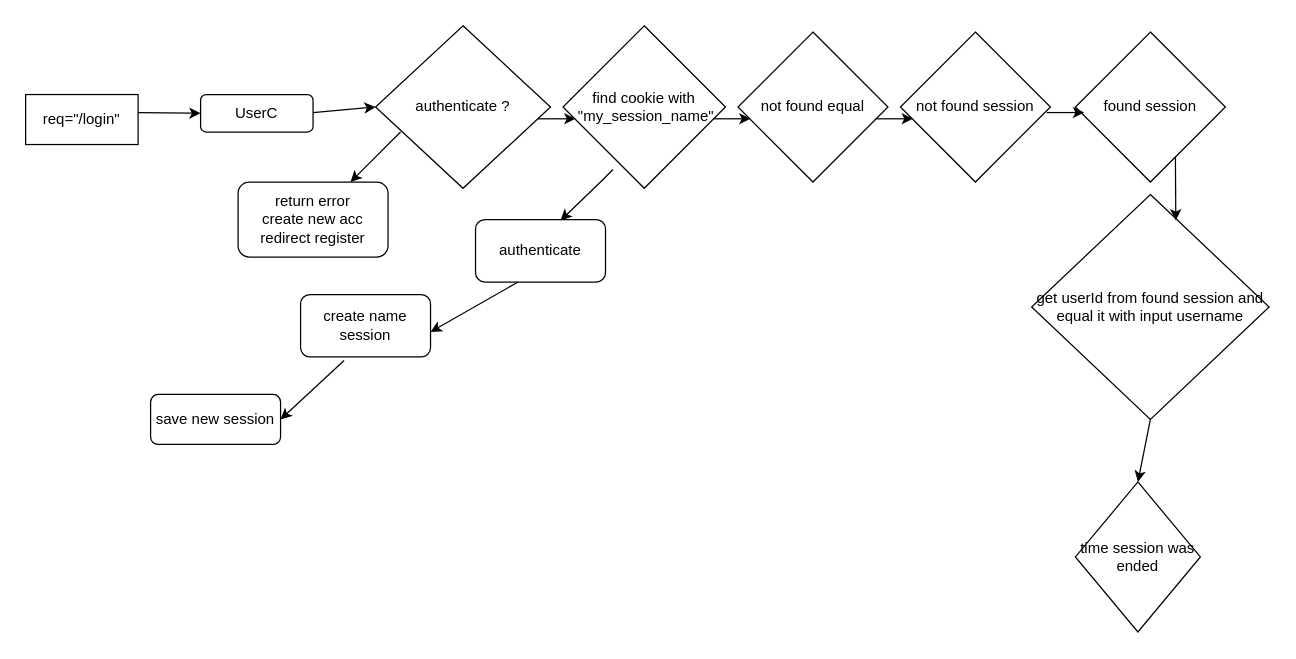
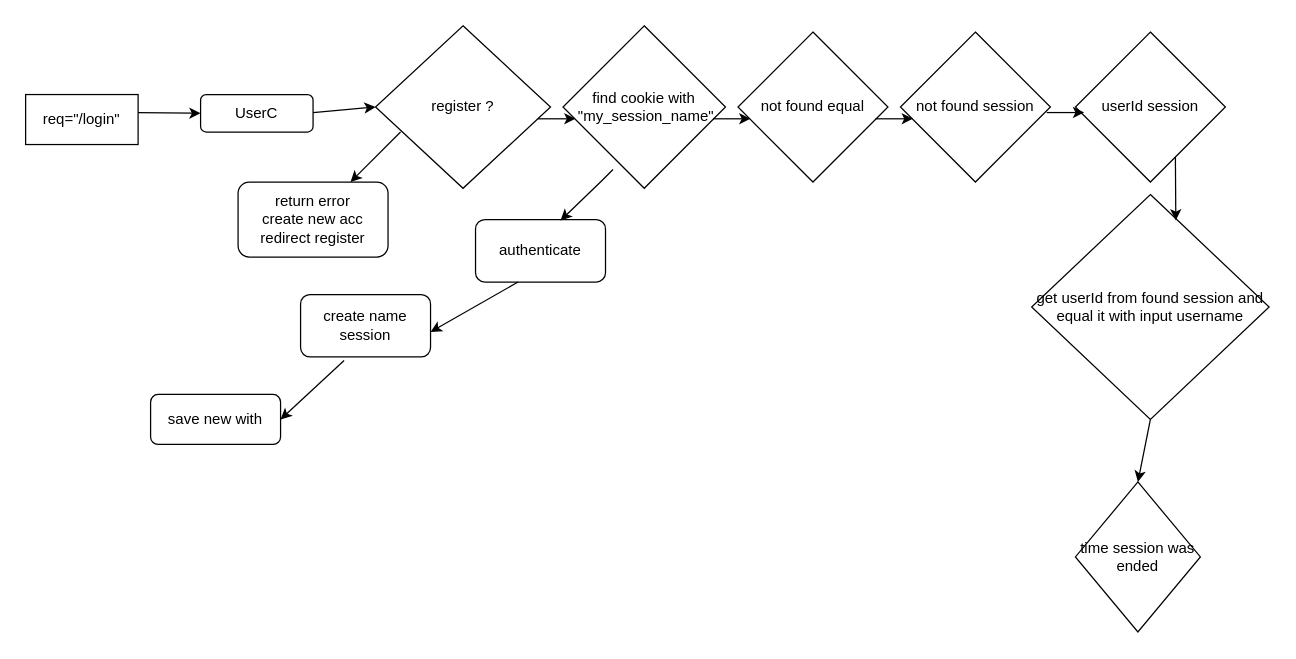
(463, 107) -> (463, 107)
(1151, 107) -> (1151, 107)
(216, 419) -> (216, 419)
